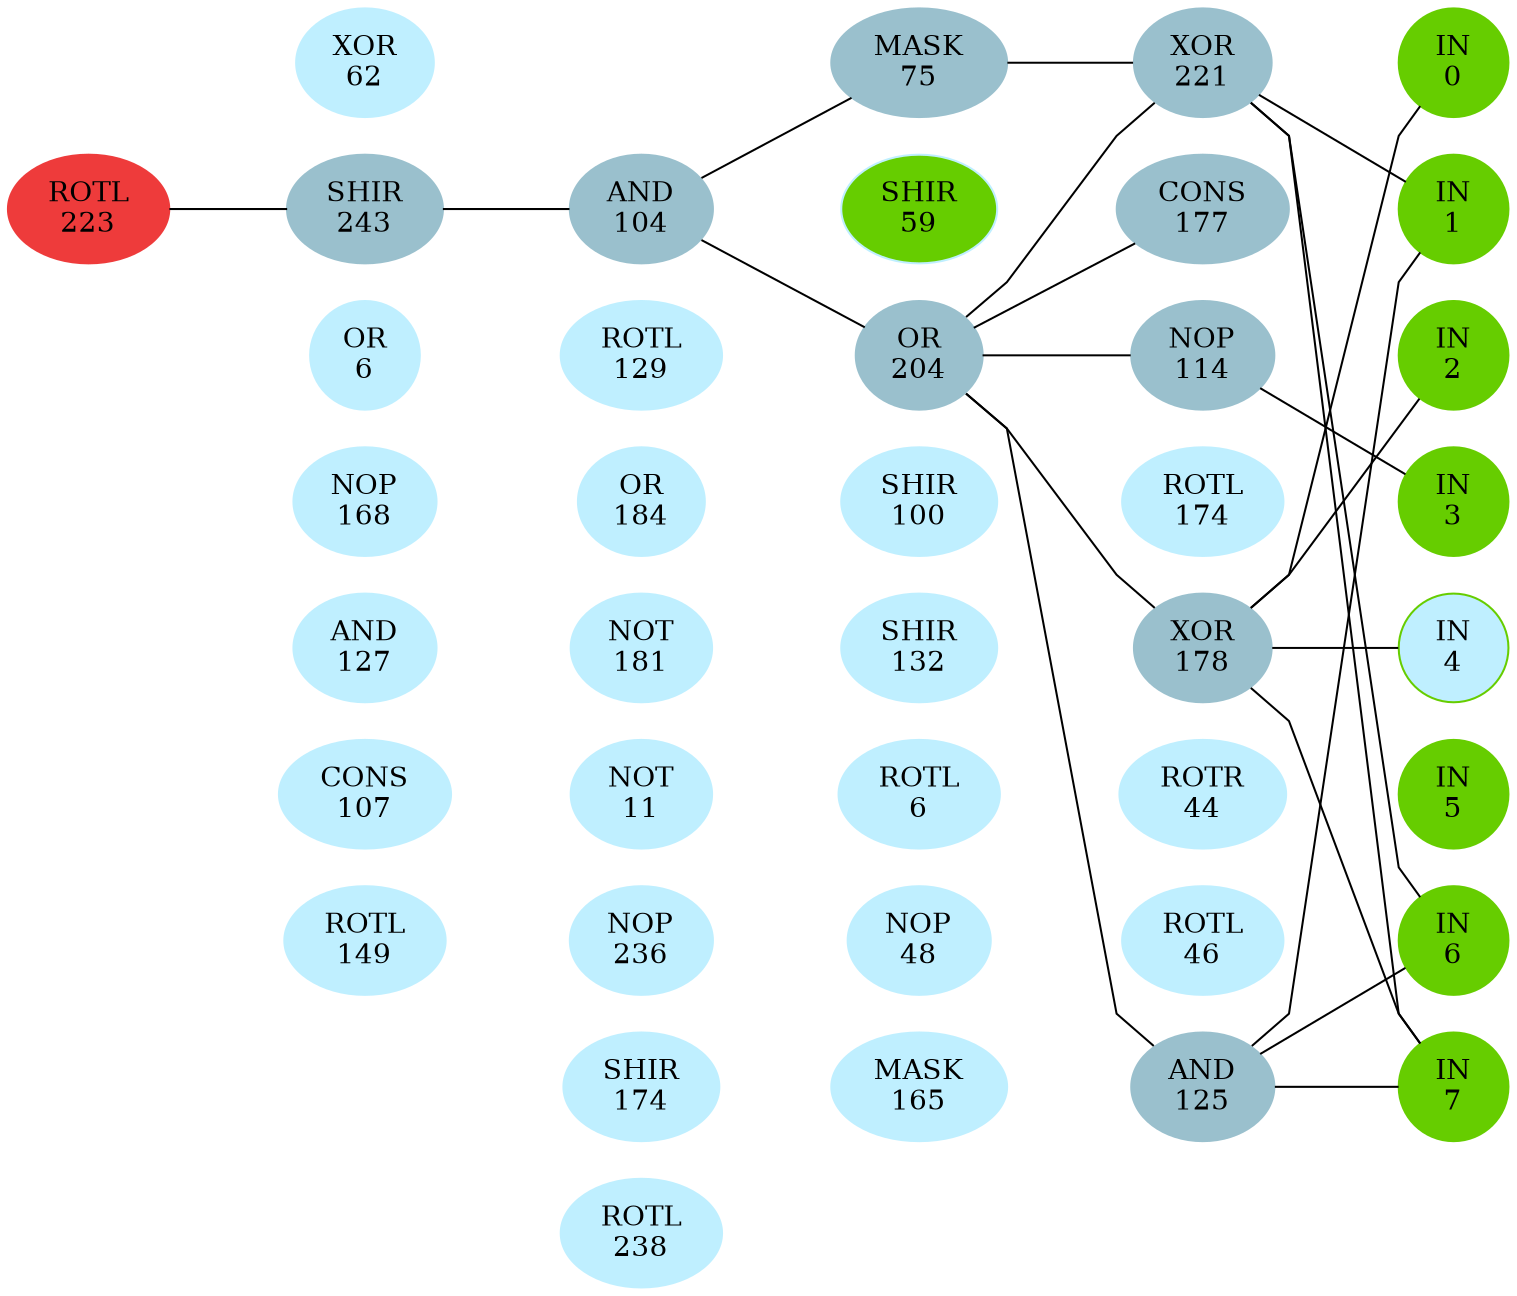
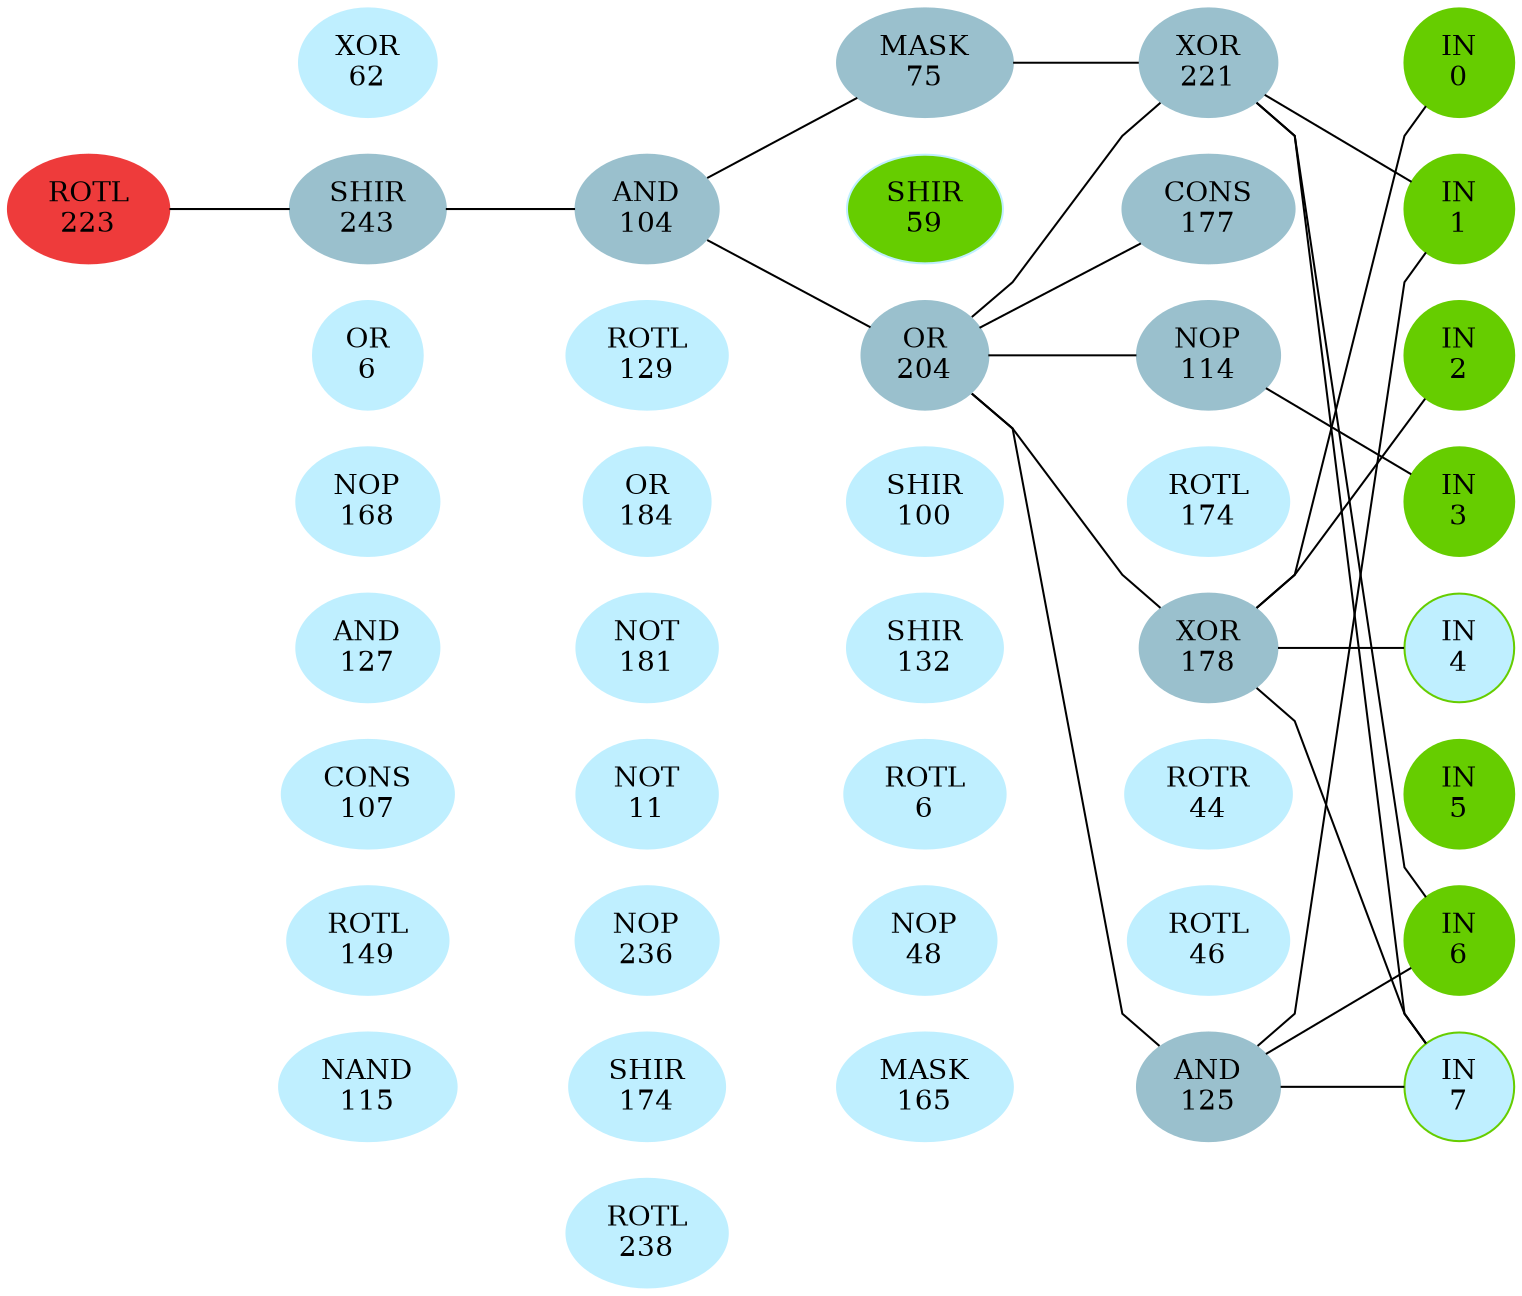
none -> (368, 1087)
(1454, 1087) -> (1459, 1087)
